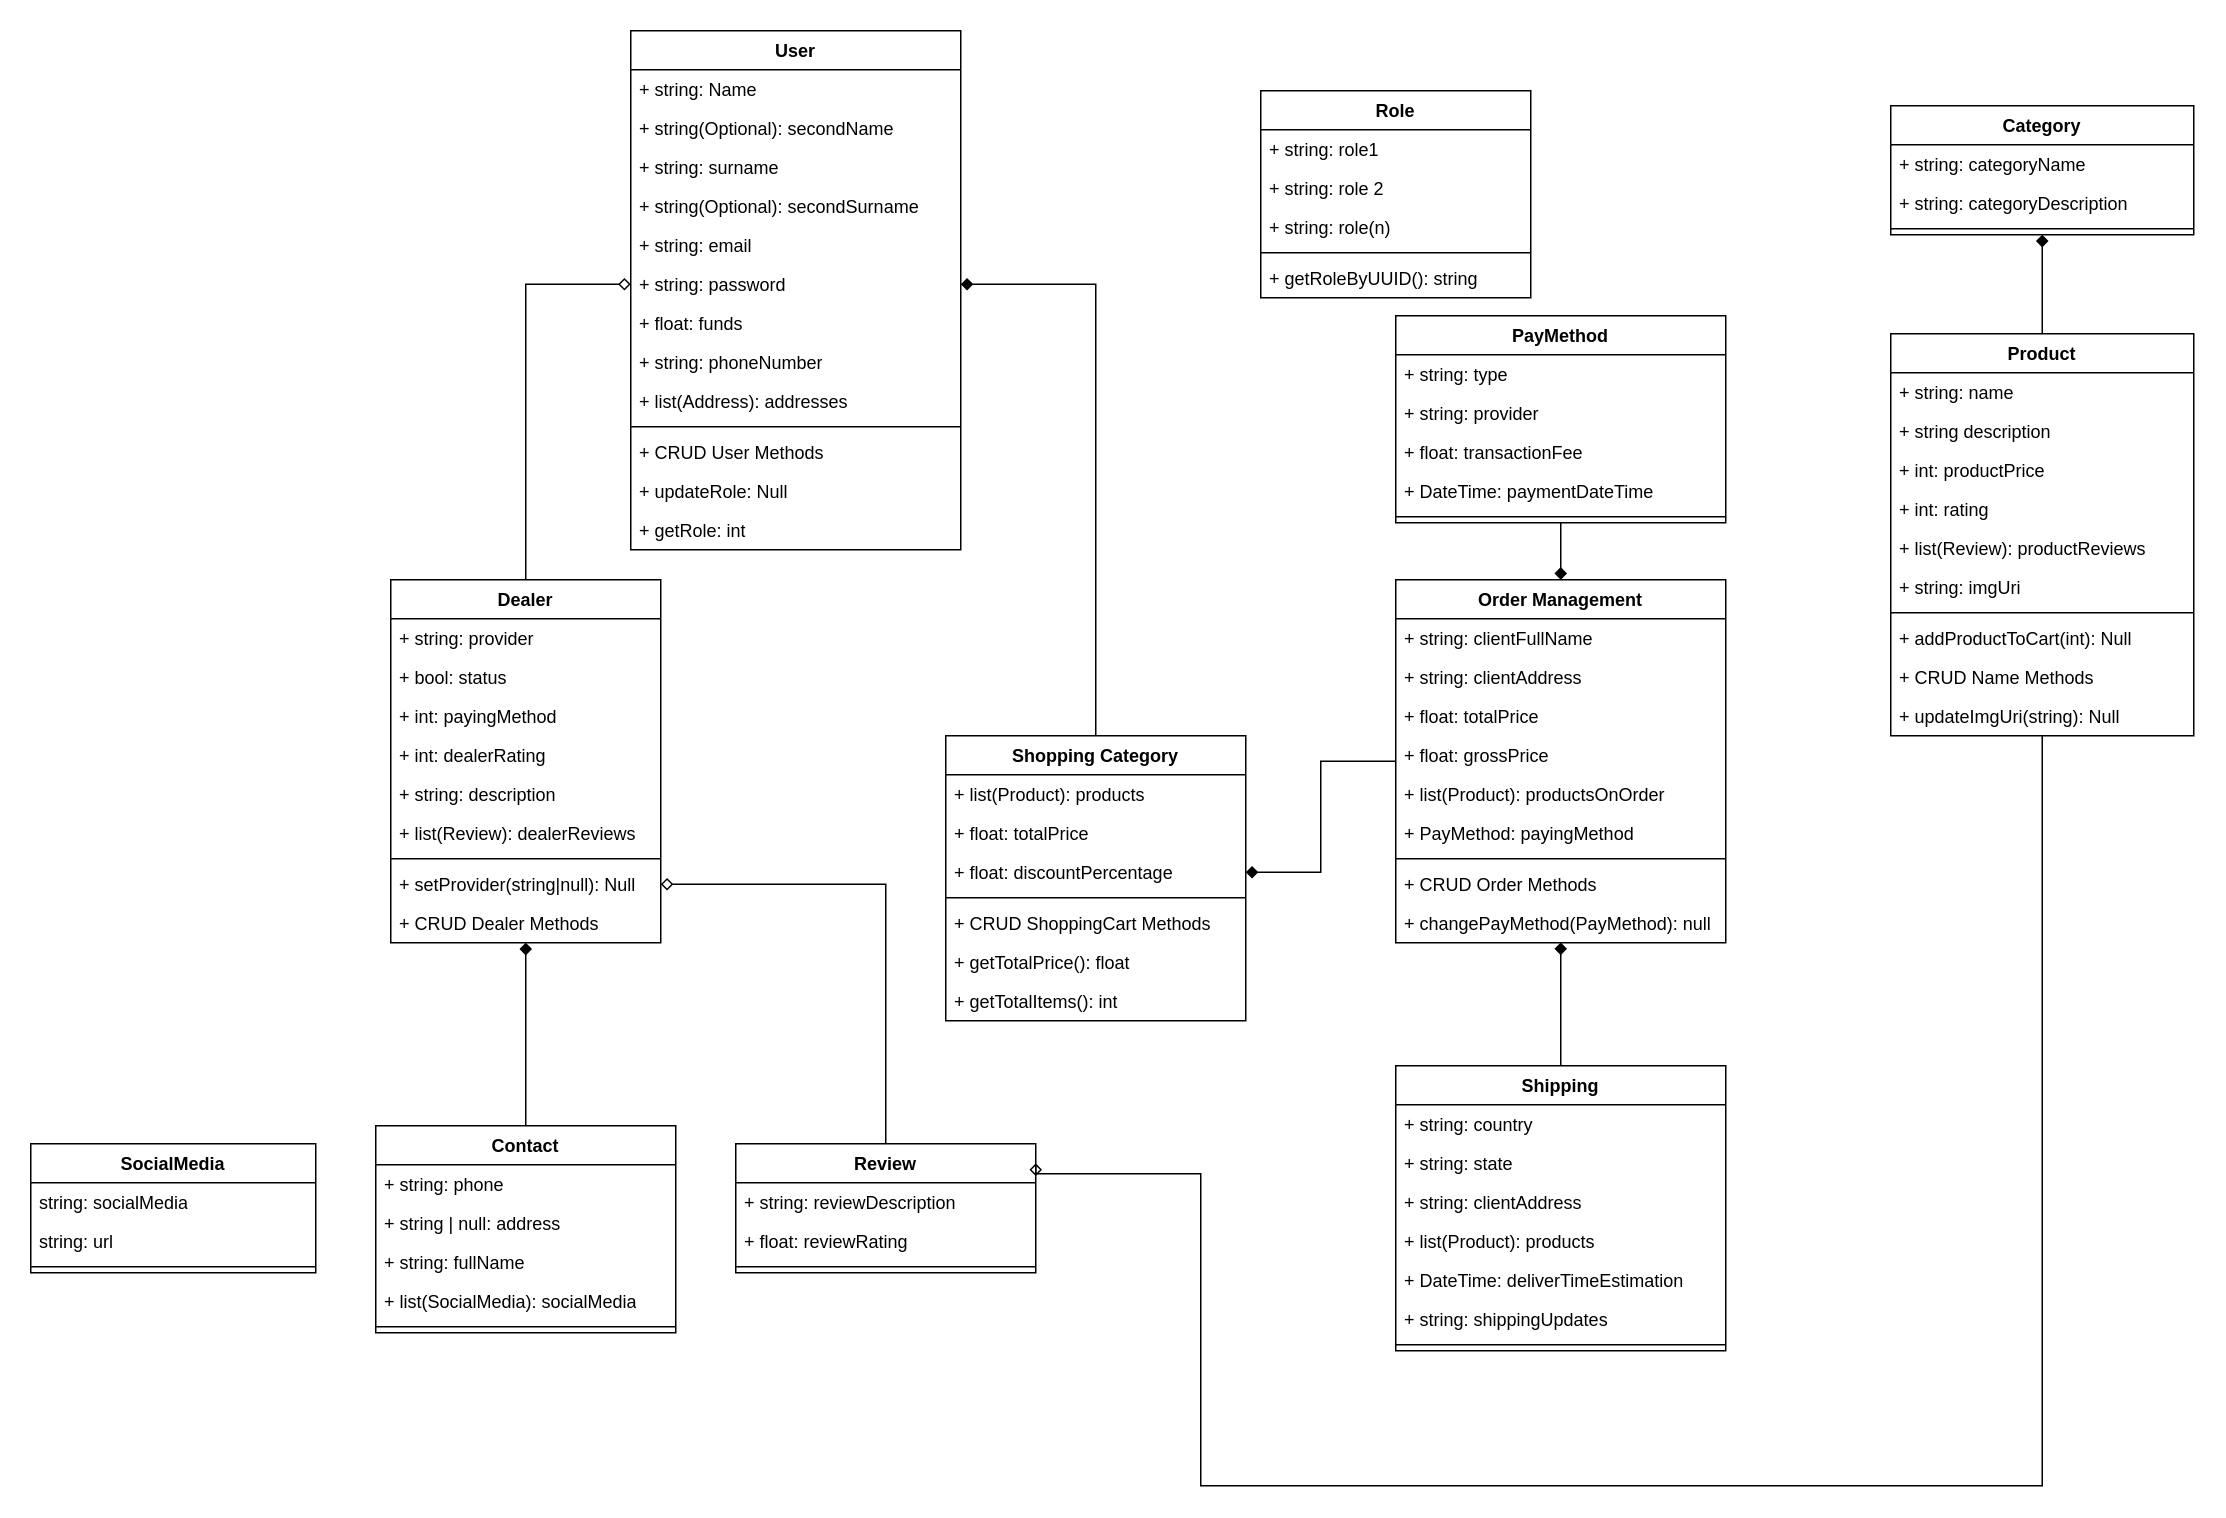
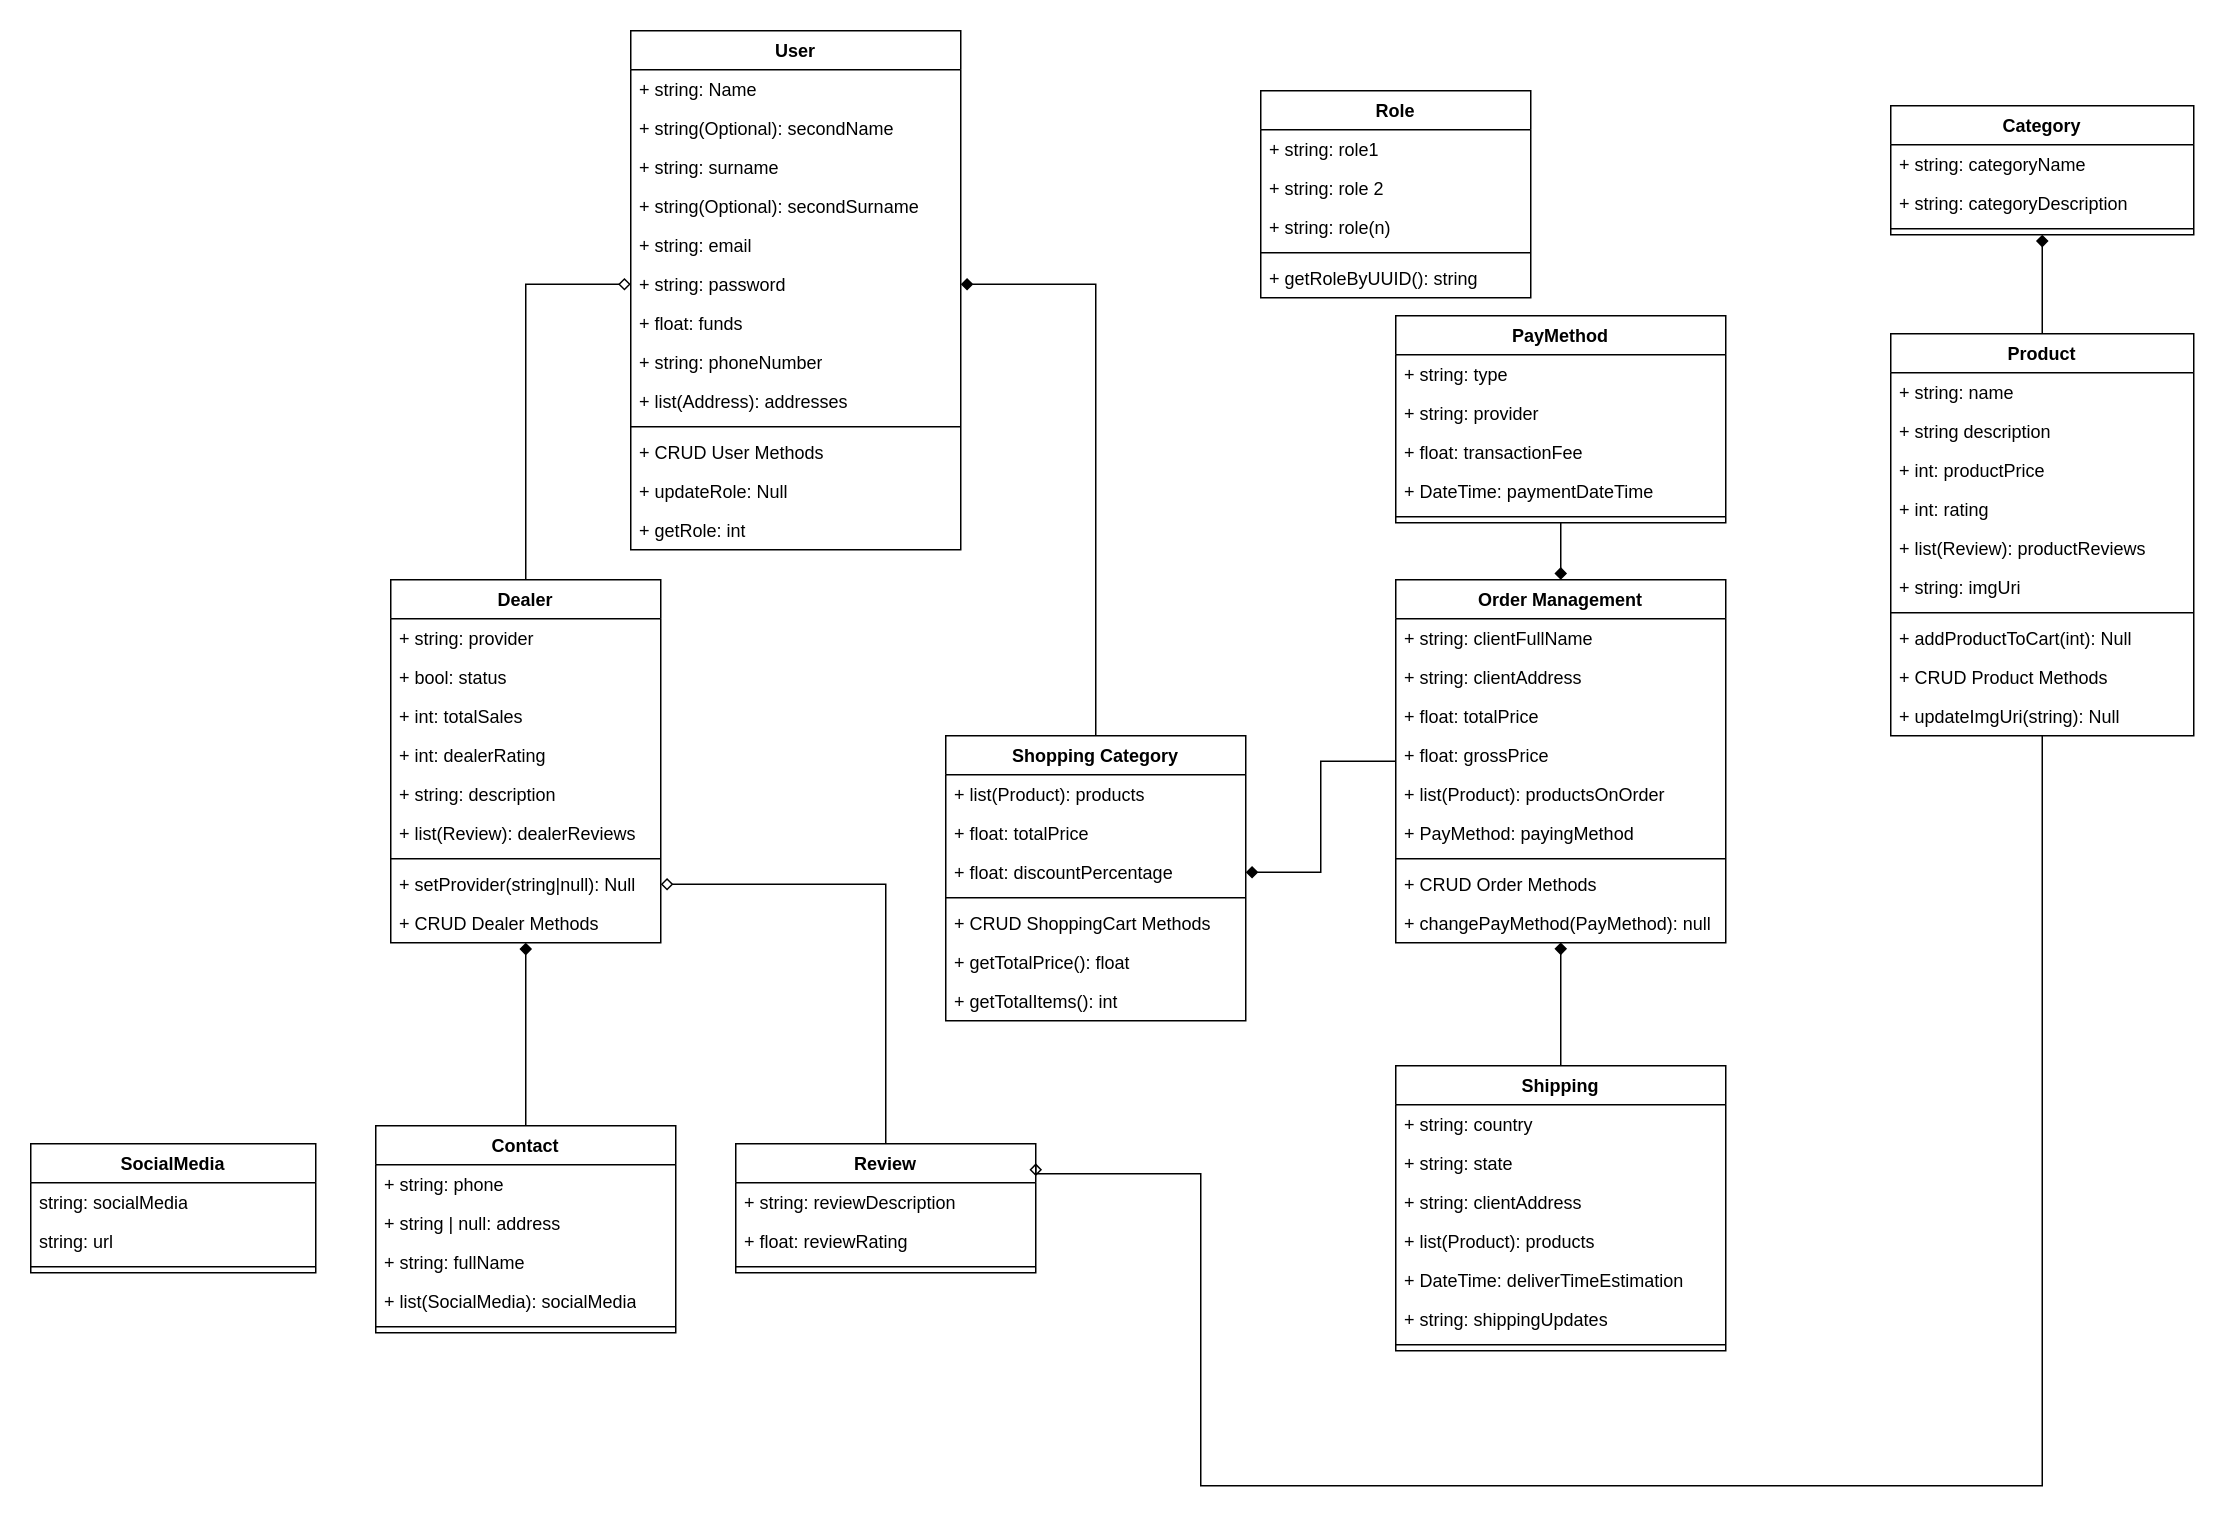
(1988, 679) -> (2004, 679)
(484, 718) -> (471, 718)
